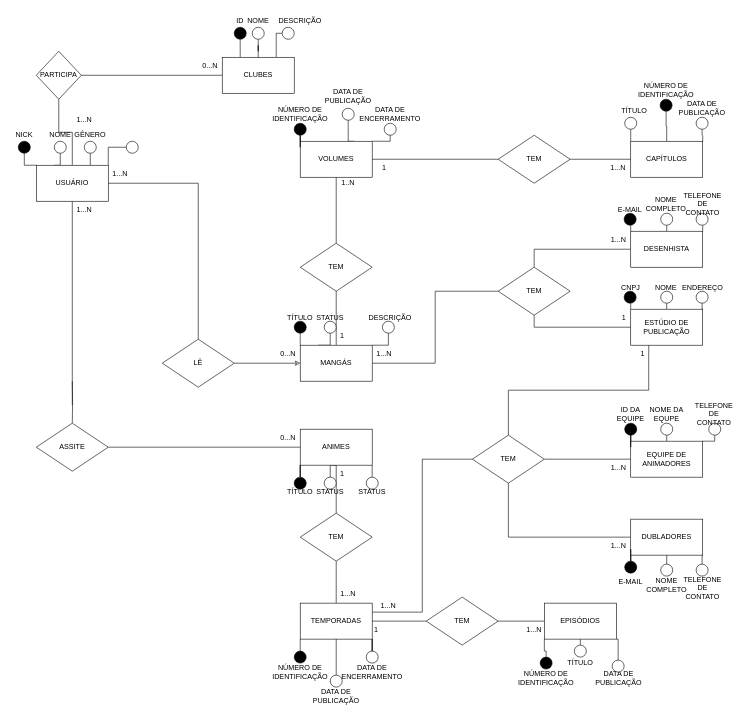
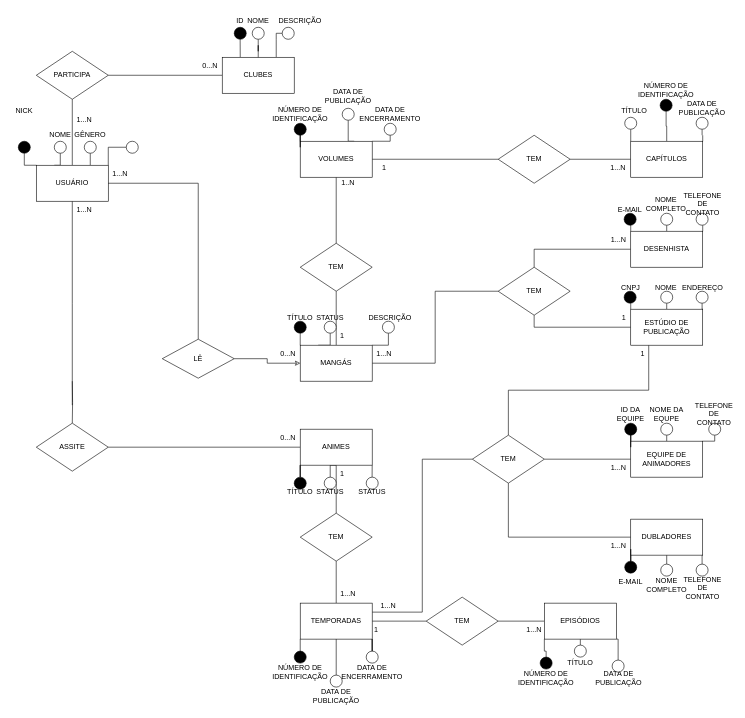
(59, 75) -> (72, 75)
(24, 135) -> (24, 111)
(198, 363) -> (198, 359)
